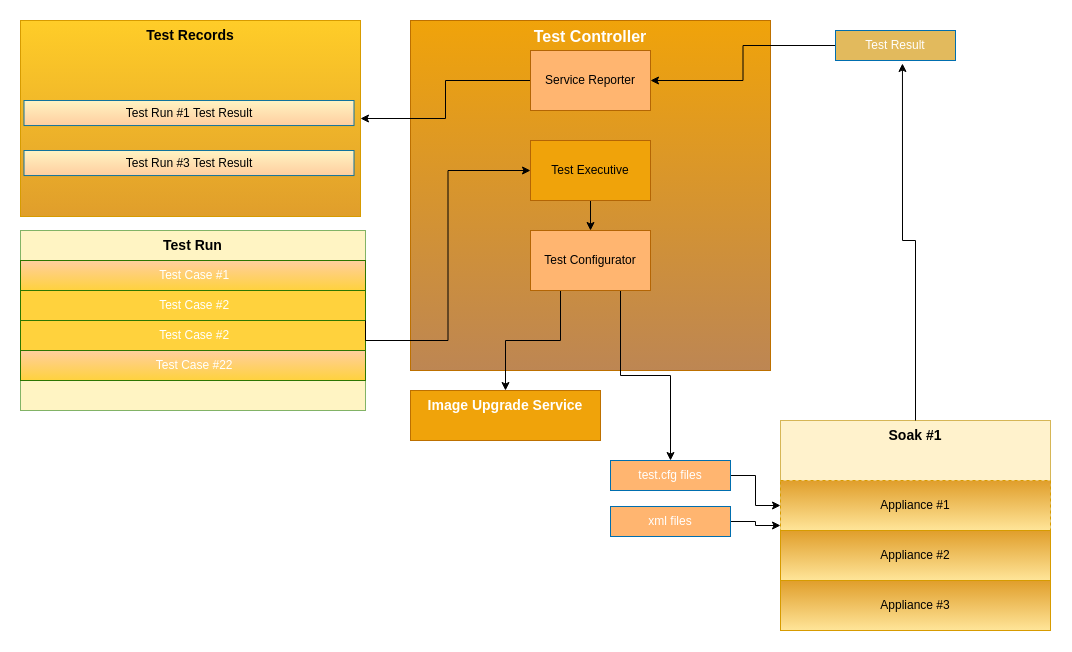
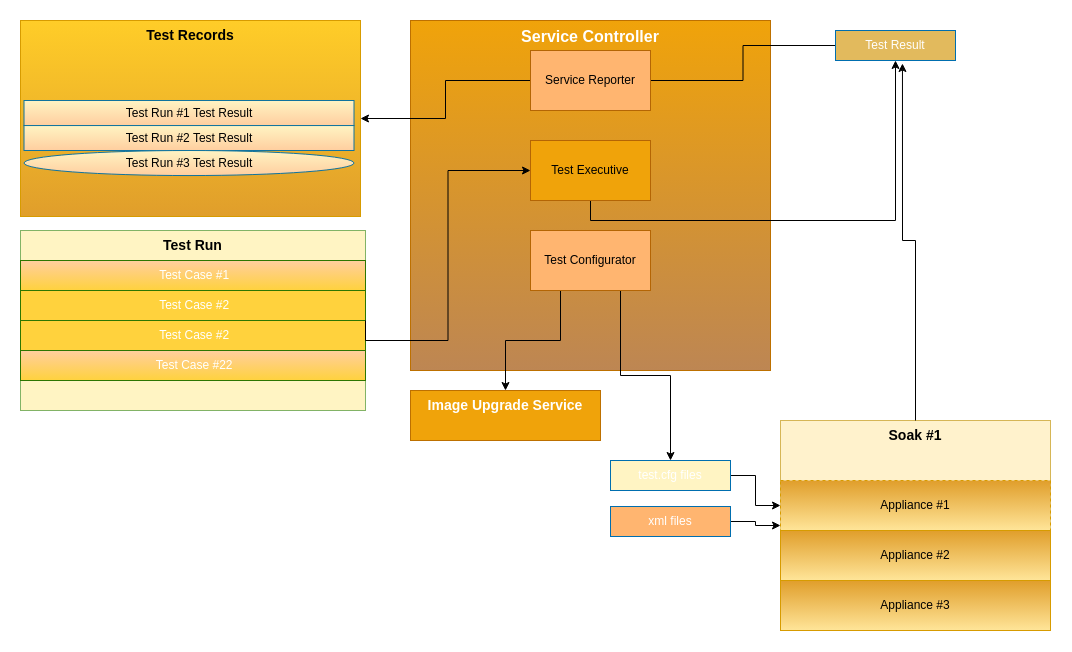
(591, 35) -> (591, 35)
(658, 81) -> (656, 81)
none -> (189, 138)
(189, 163) -> (189, 163)
(591, 221) -> (818, 221)
(671, 476) -> (671, 476)
